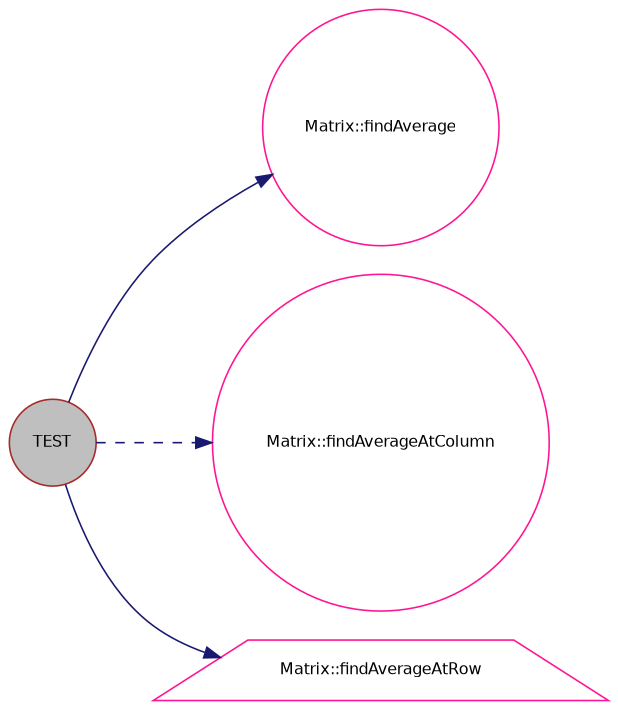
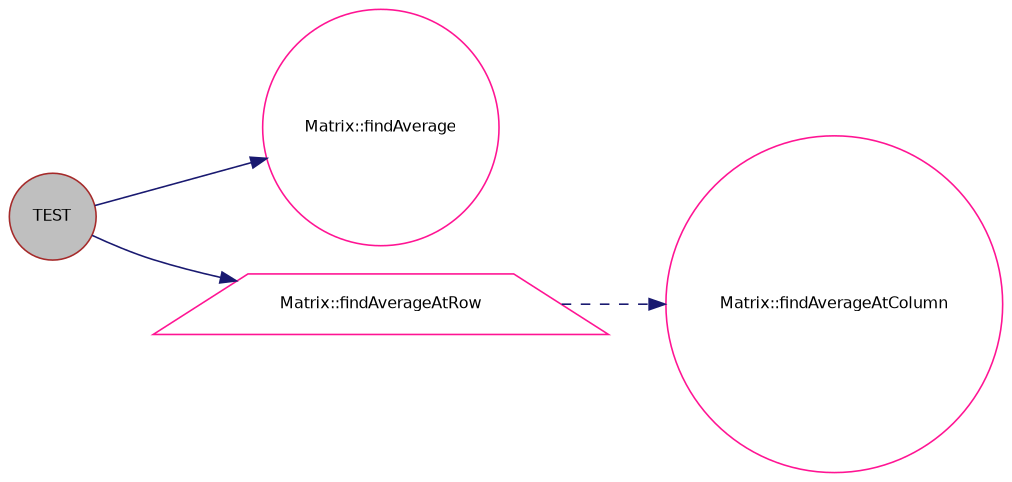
(146, 443) -> (605, 304)
